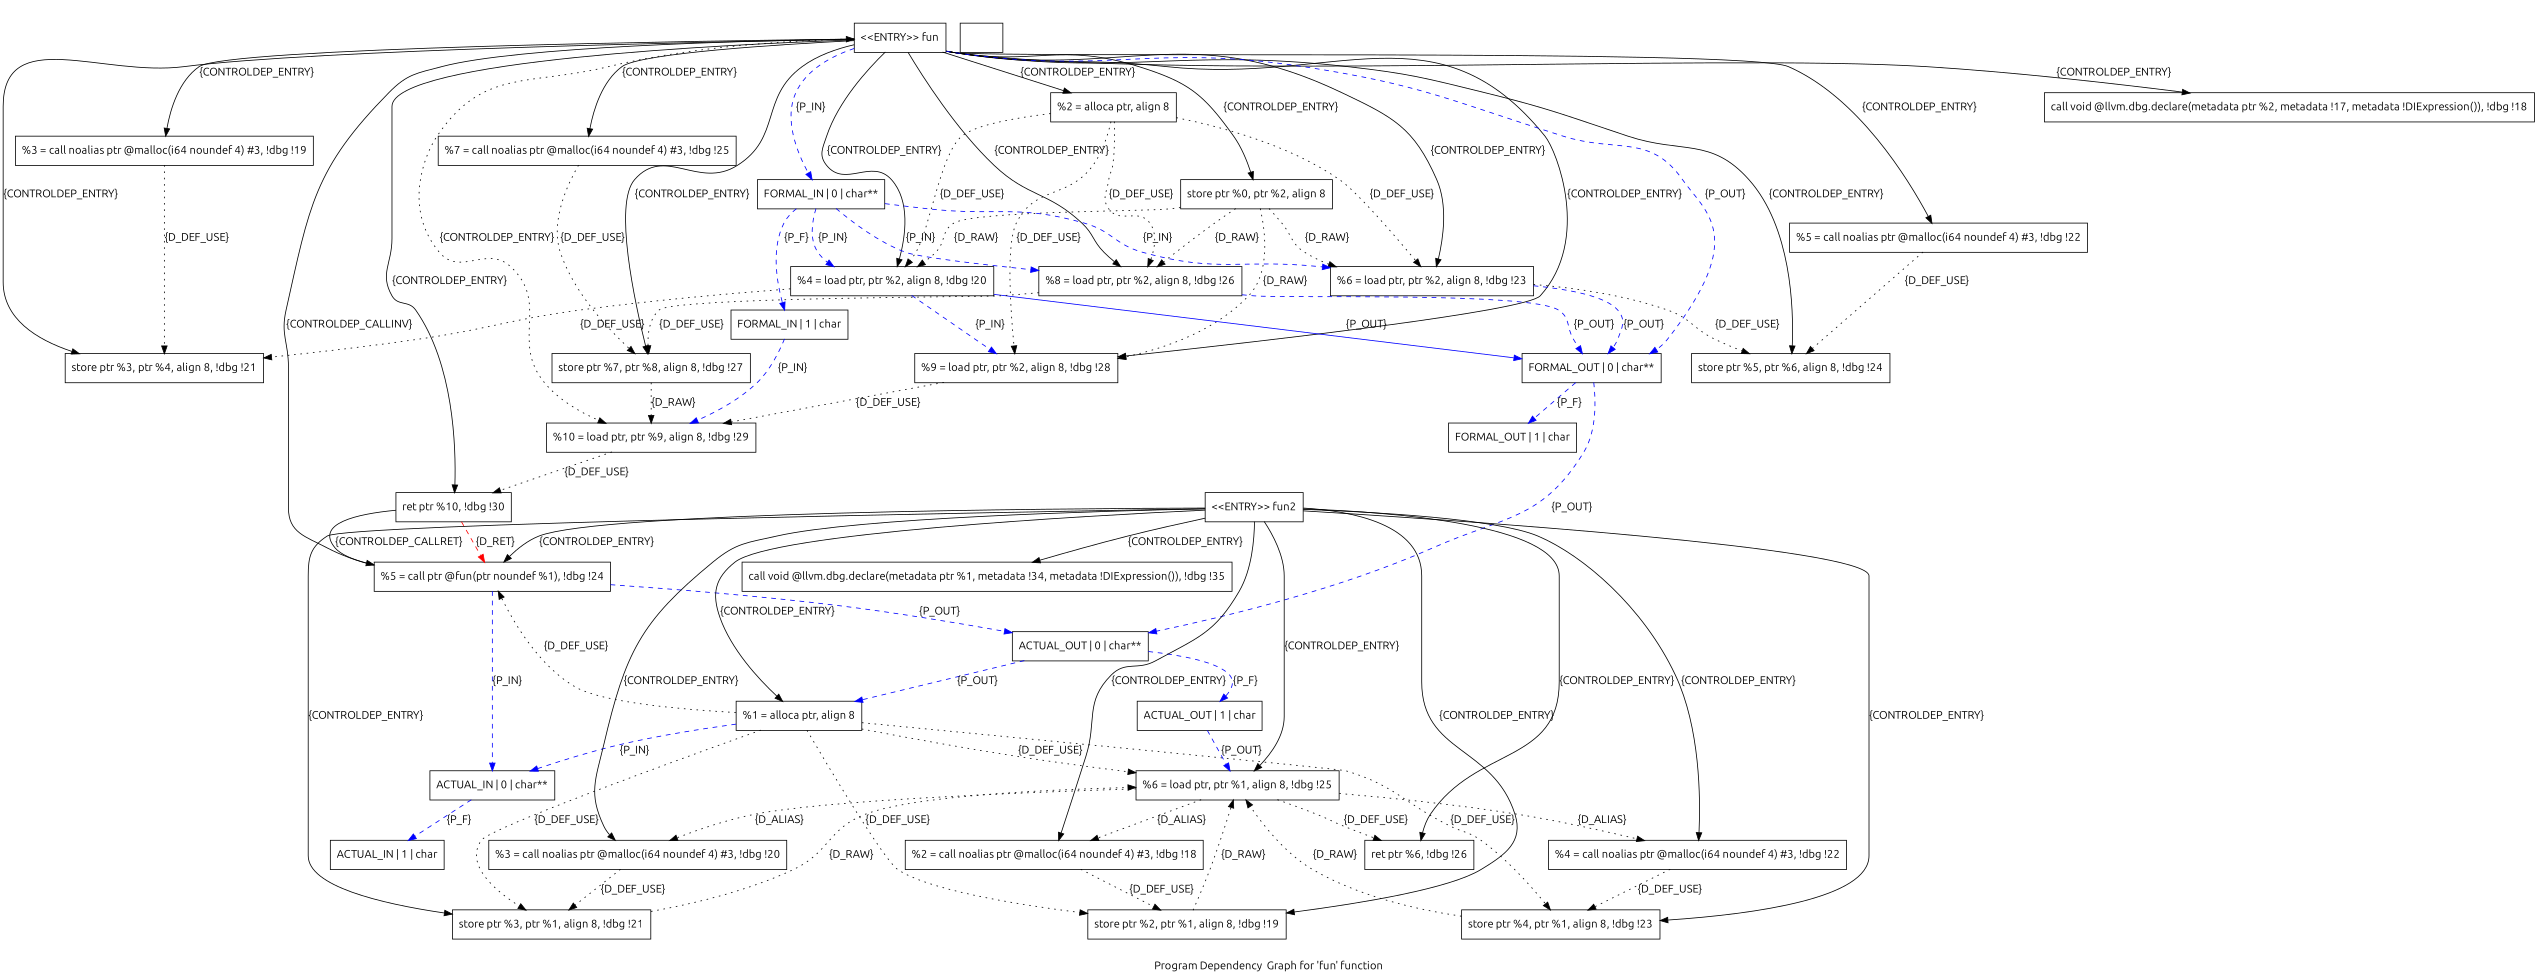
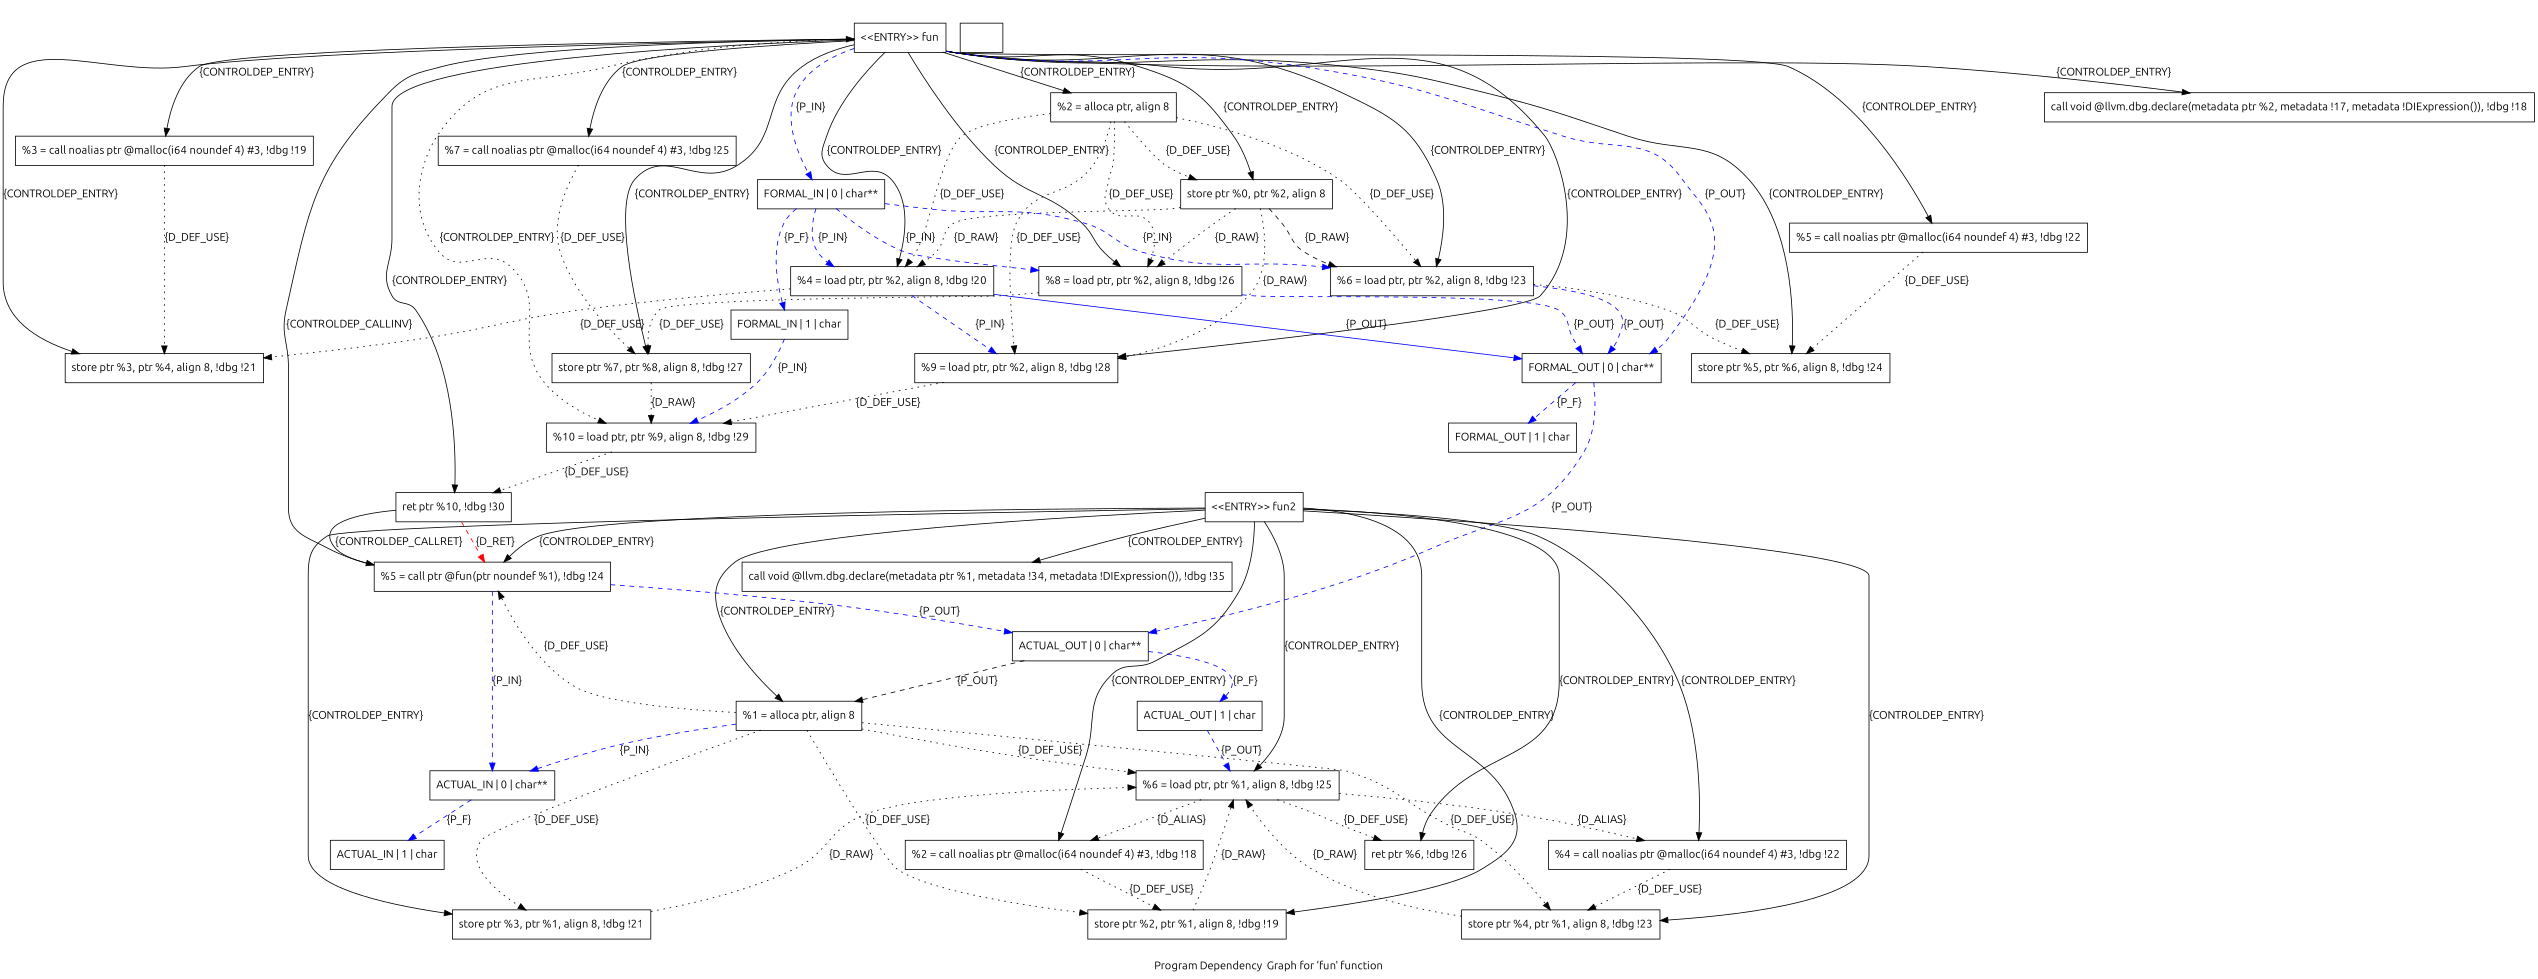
none -> (1153, 154)
(1294, 242) -> (1294, 242)
(944, 680) -> (944, 680)
(638, 855) -> none
